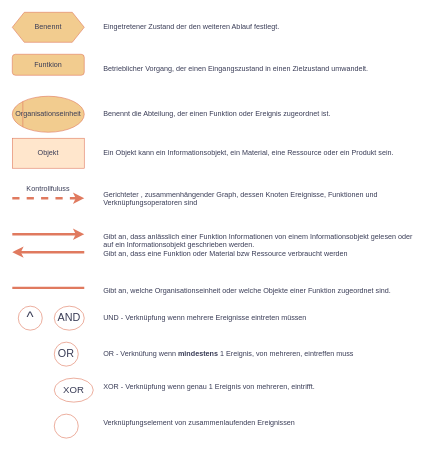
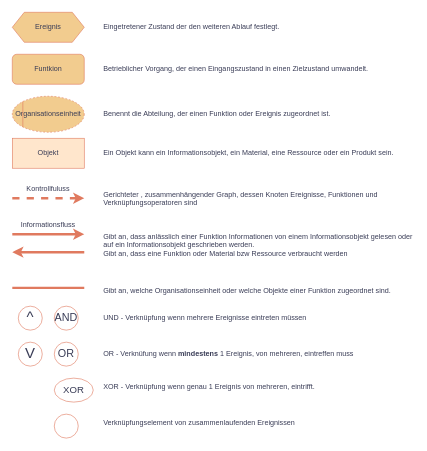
(48, 27) -> (48, 27)
(48, 65) -> (48, 69)
(48, 114) -> (48, 114)
none -> (48, 225)
(69, 318) -> (66, 318)
none -> (30, 354)
